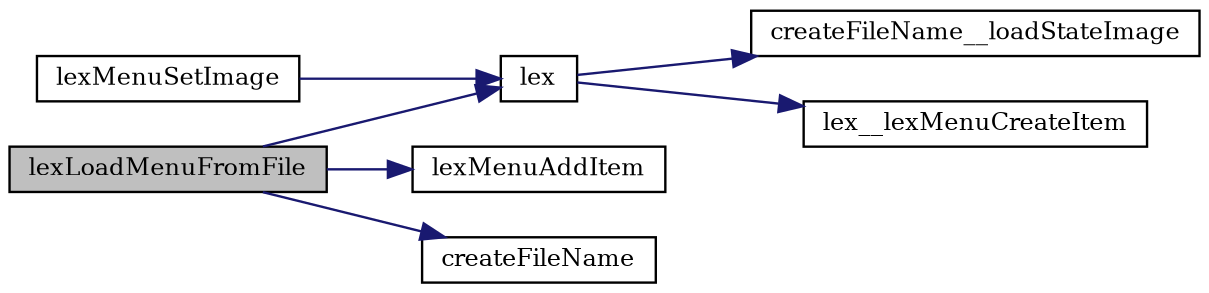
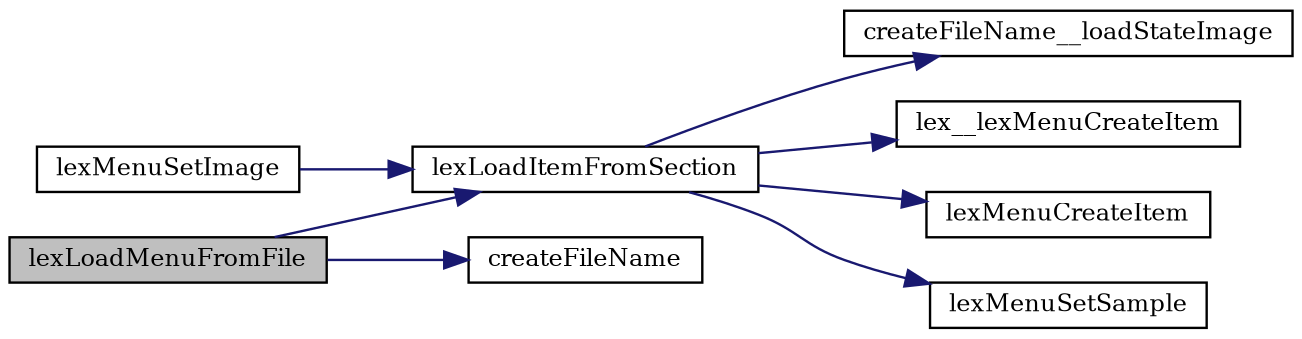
(539, 79) -> (585, 169)
(539, 169) -> none
none -> (1068, 215)
none -> (1068, 305)
